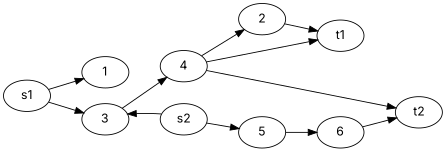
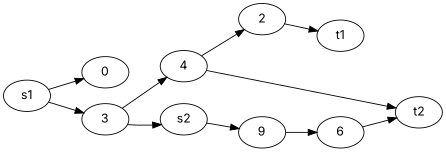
(258, 52) -> none
(105, 72) -> (105, 72)
(149, 113) -> (140, 125)
(262, 132) -> (262, 132)
